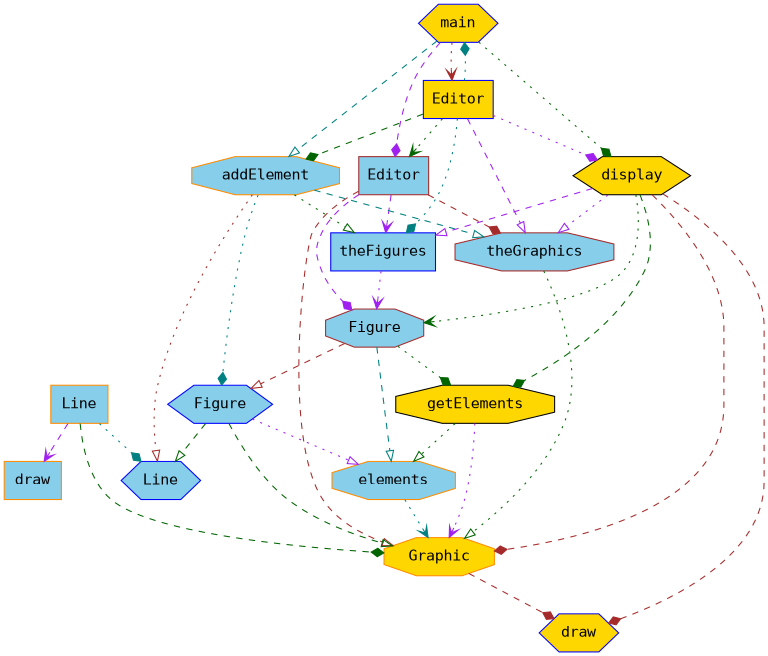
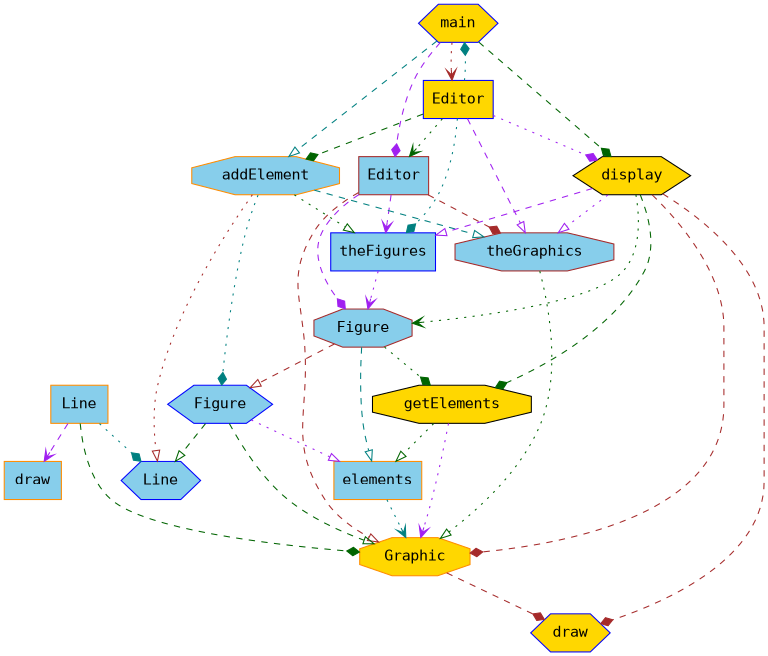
(540, 95) -> (540, 95)
(394, 480) -> (378, 480)
